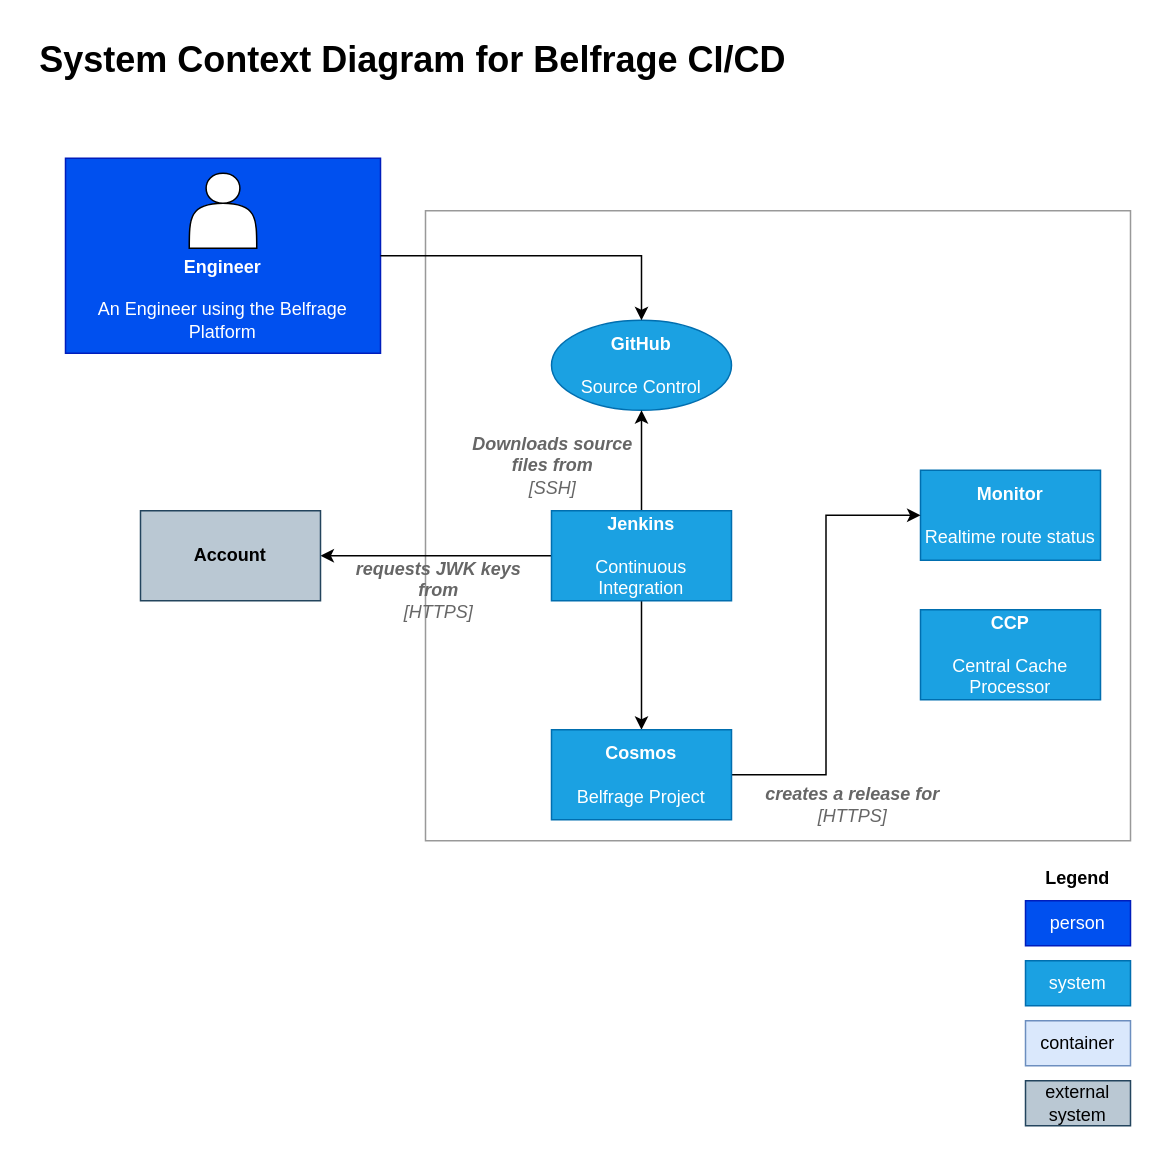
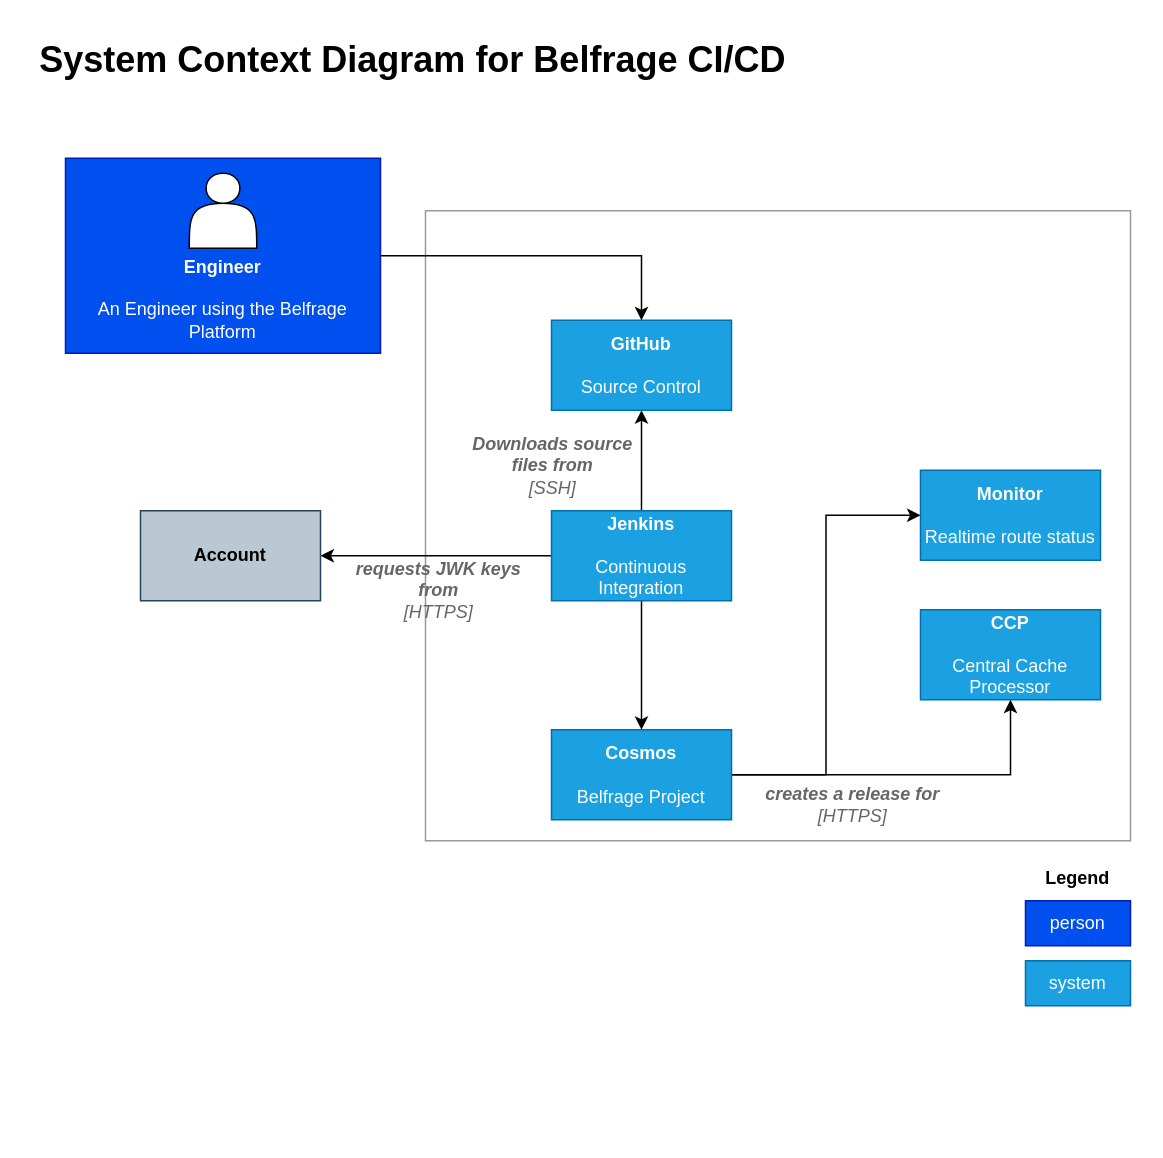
(641, 365) -> (641, 365)
none -> (950, 775)
(1078, 1043) -> none
(1078, 1103) -> none
